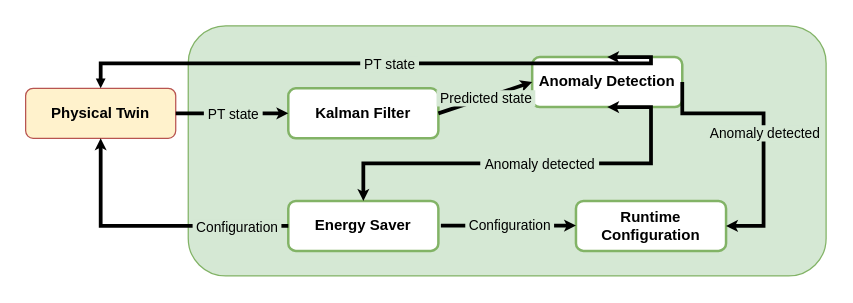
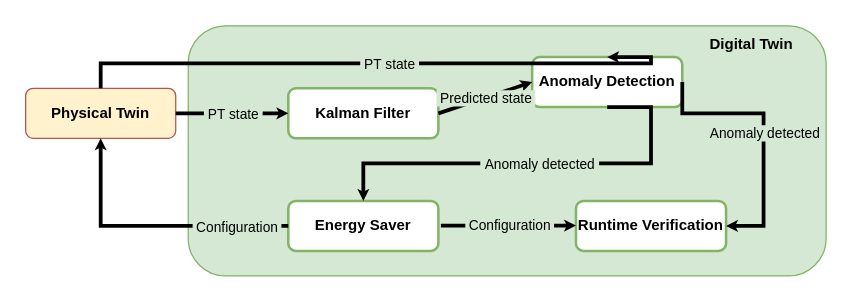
none -> (751, 44)
(101, 78) -> (101, 82)
(617, 107) -> (613, 107)
(651, 226) -> (651, 226)
